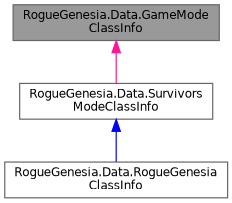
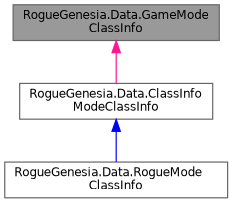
(116, 101) -> (116, 101)
(116, 180) -> (116, 180)
